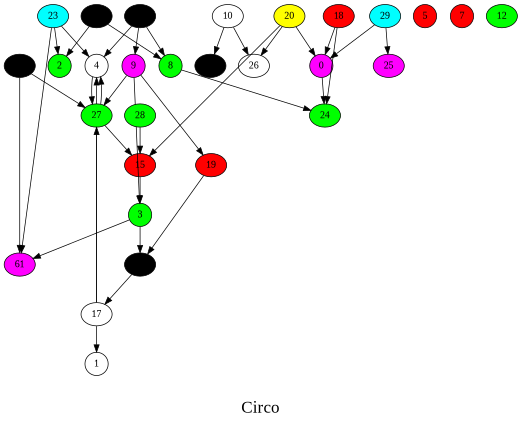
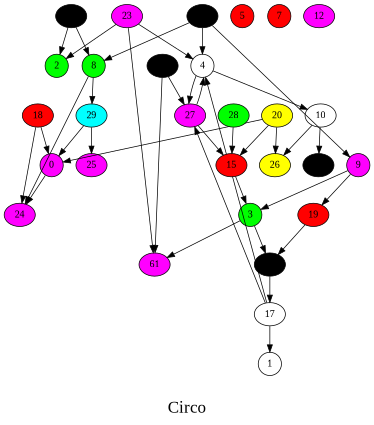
(53, 16) -> (127, 16)
(502, 16) -> (319, 16)
(254, 66) -> (275, 165)
none -> (93, 87)
(118, 87) -> none
none -> (257, 89)
(97, 116) -> (190, 116)
(325, 116) -> (20, 215)
